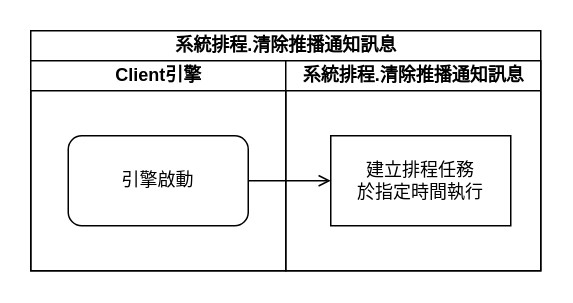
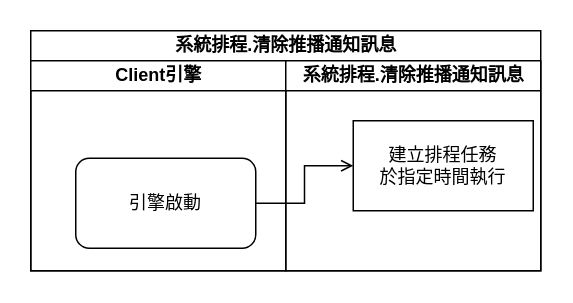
(158, 181) -> (166, 203)
(421, 181) -> (443, 166)
